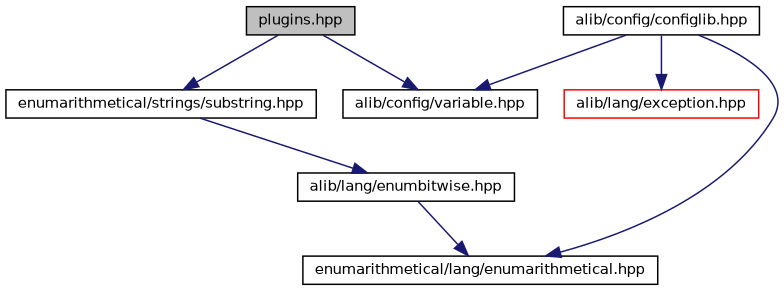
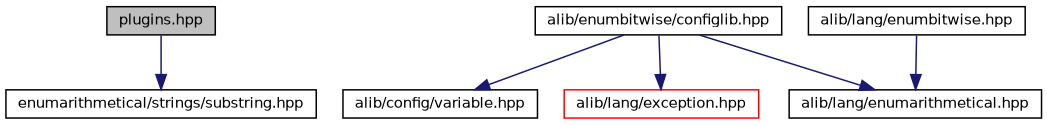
(661, 21) -> (658, 21)
(364, 59) -> none
(277, 143) -> none
(480, 270) -> (915, 104)
